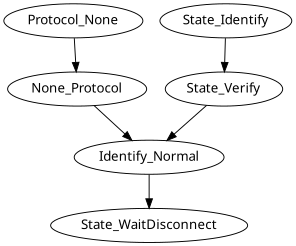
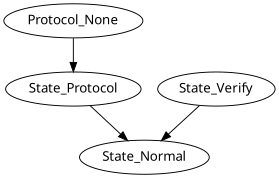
(226, 21) -> none
(77, 89) -> (73, 89)
(149, 157) -> (144, 157)
(149, 225) -> none
